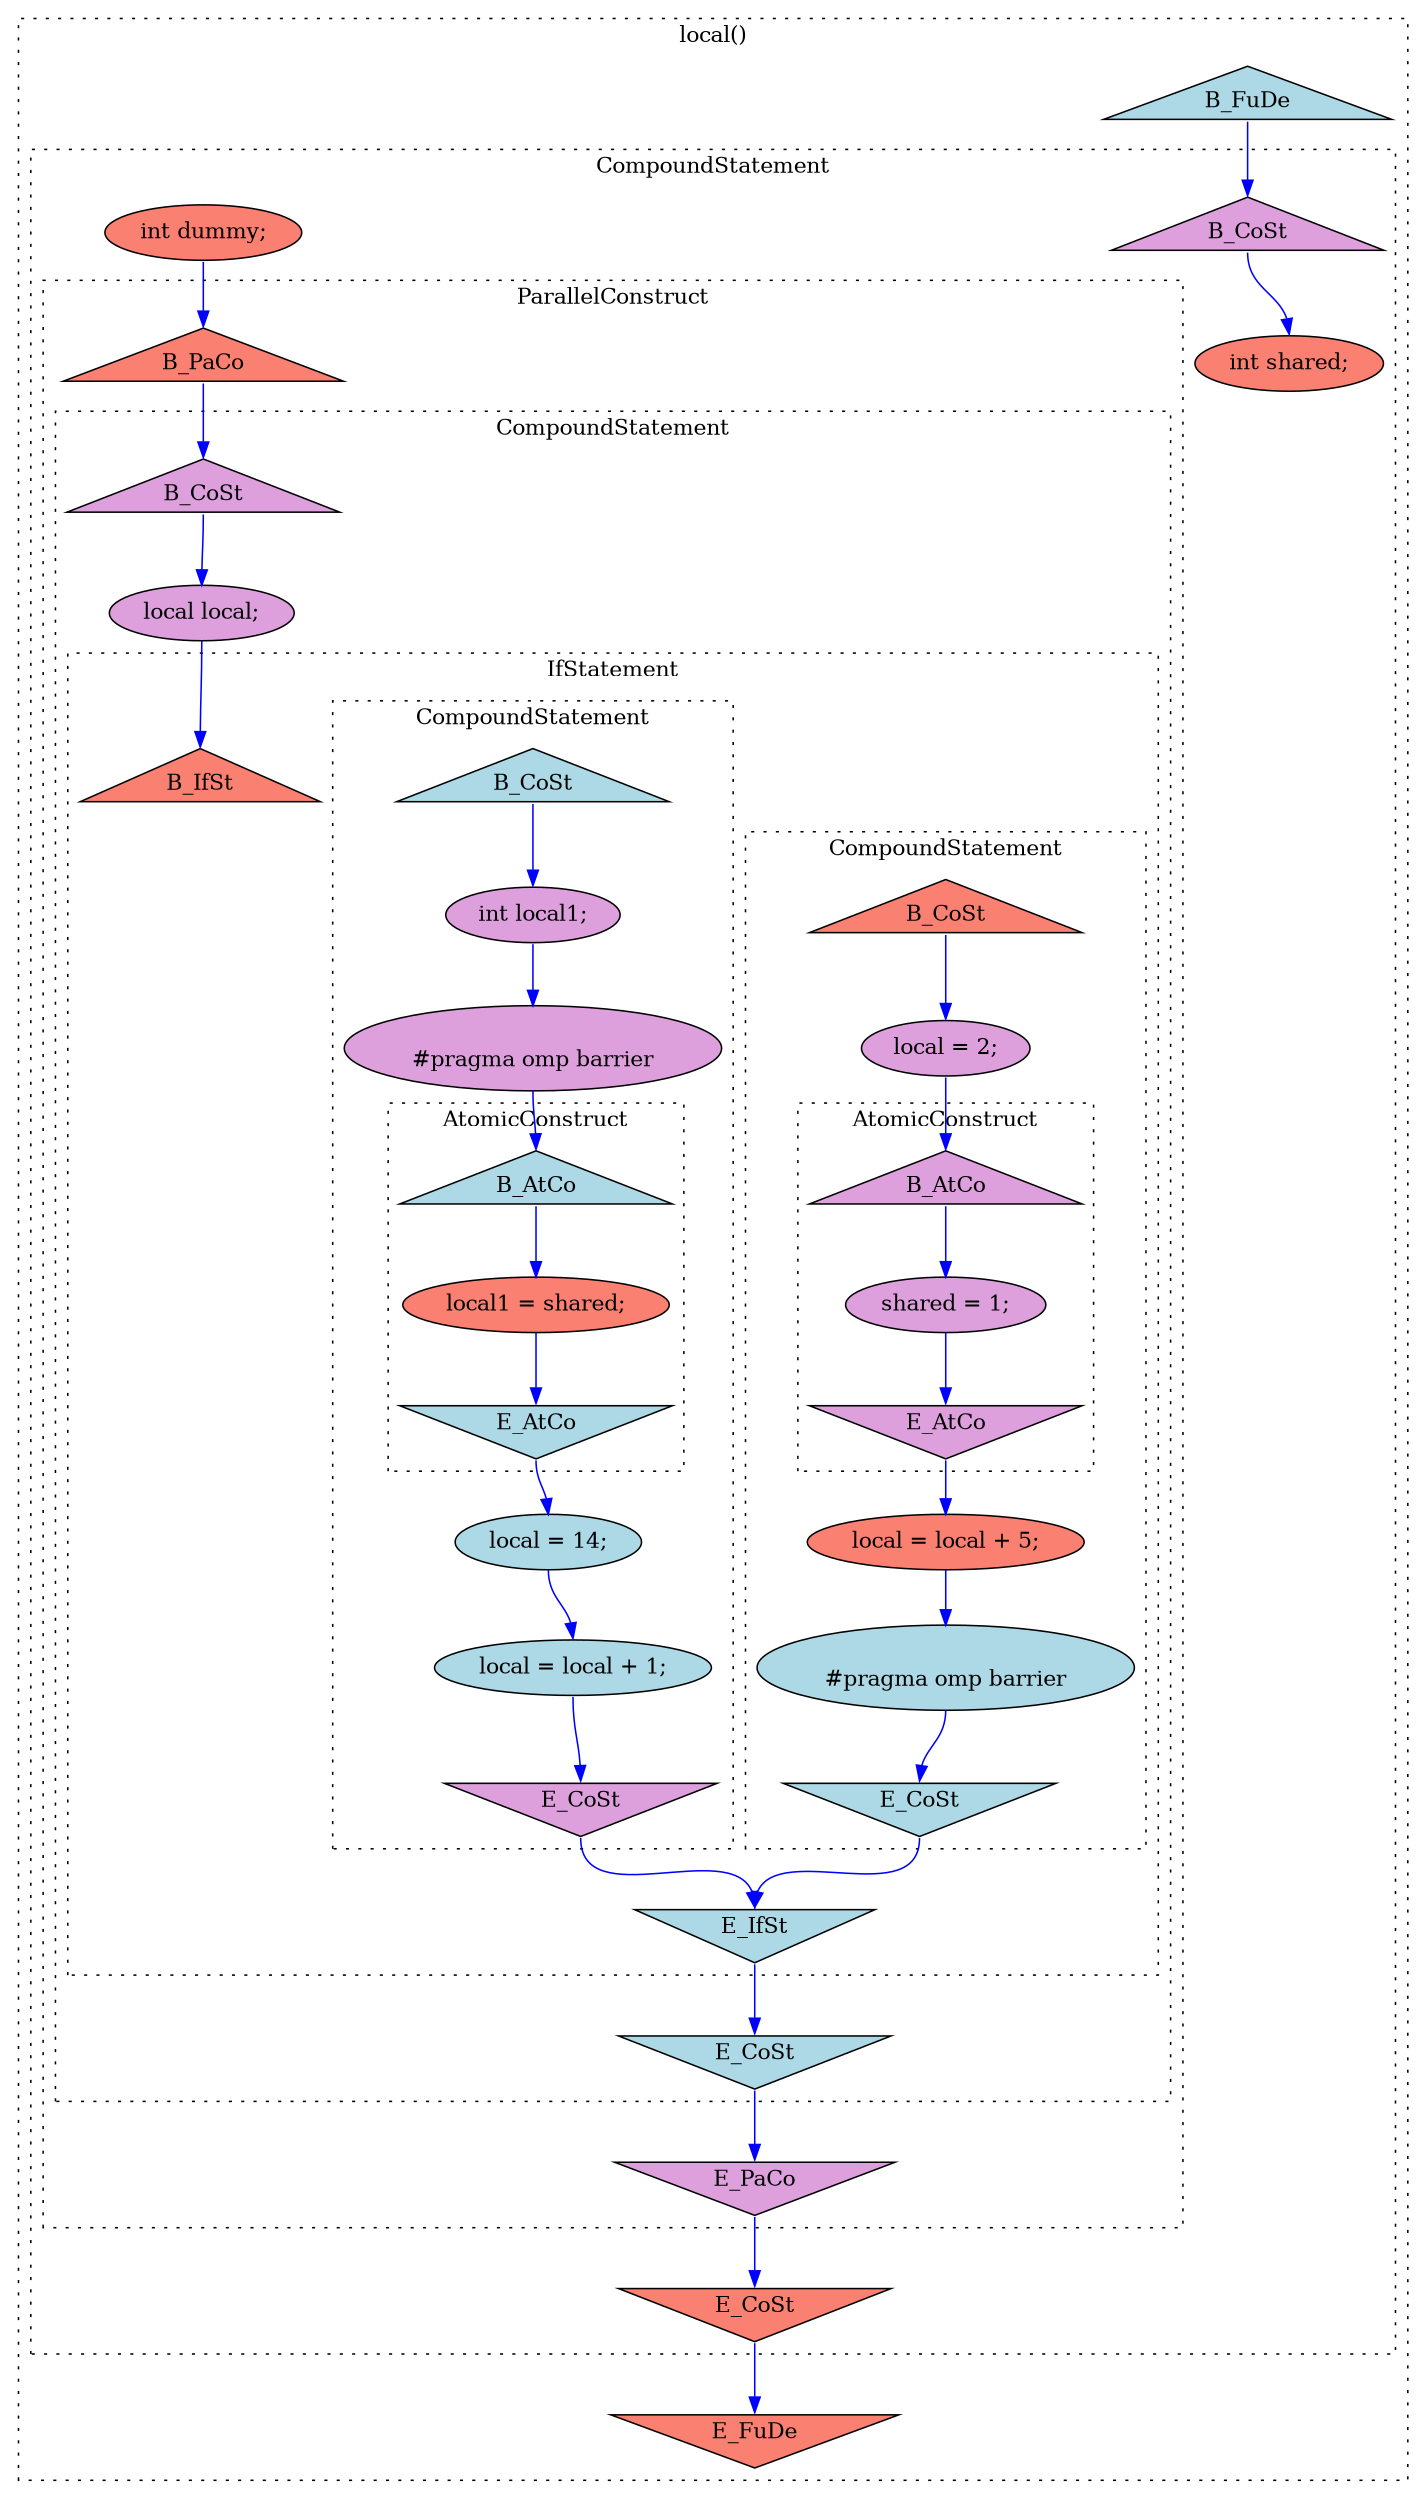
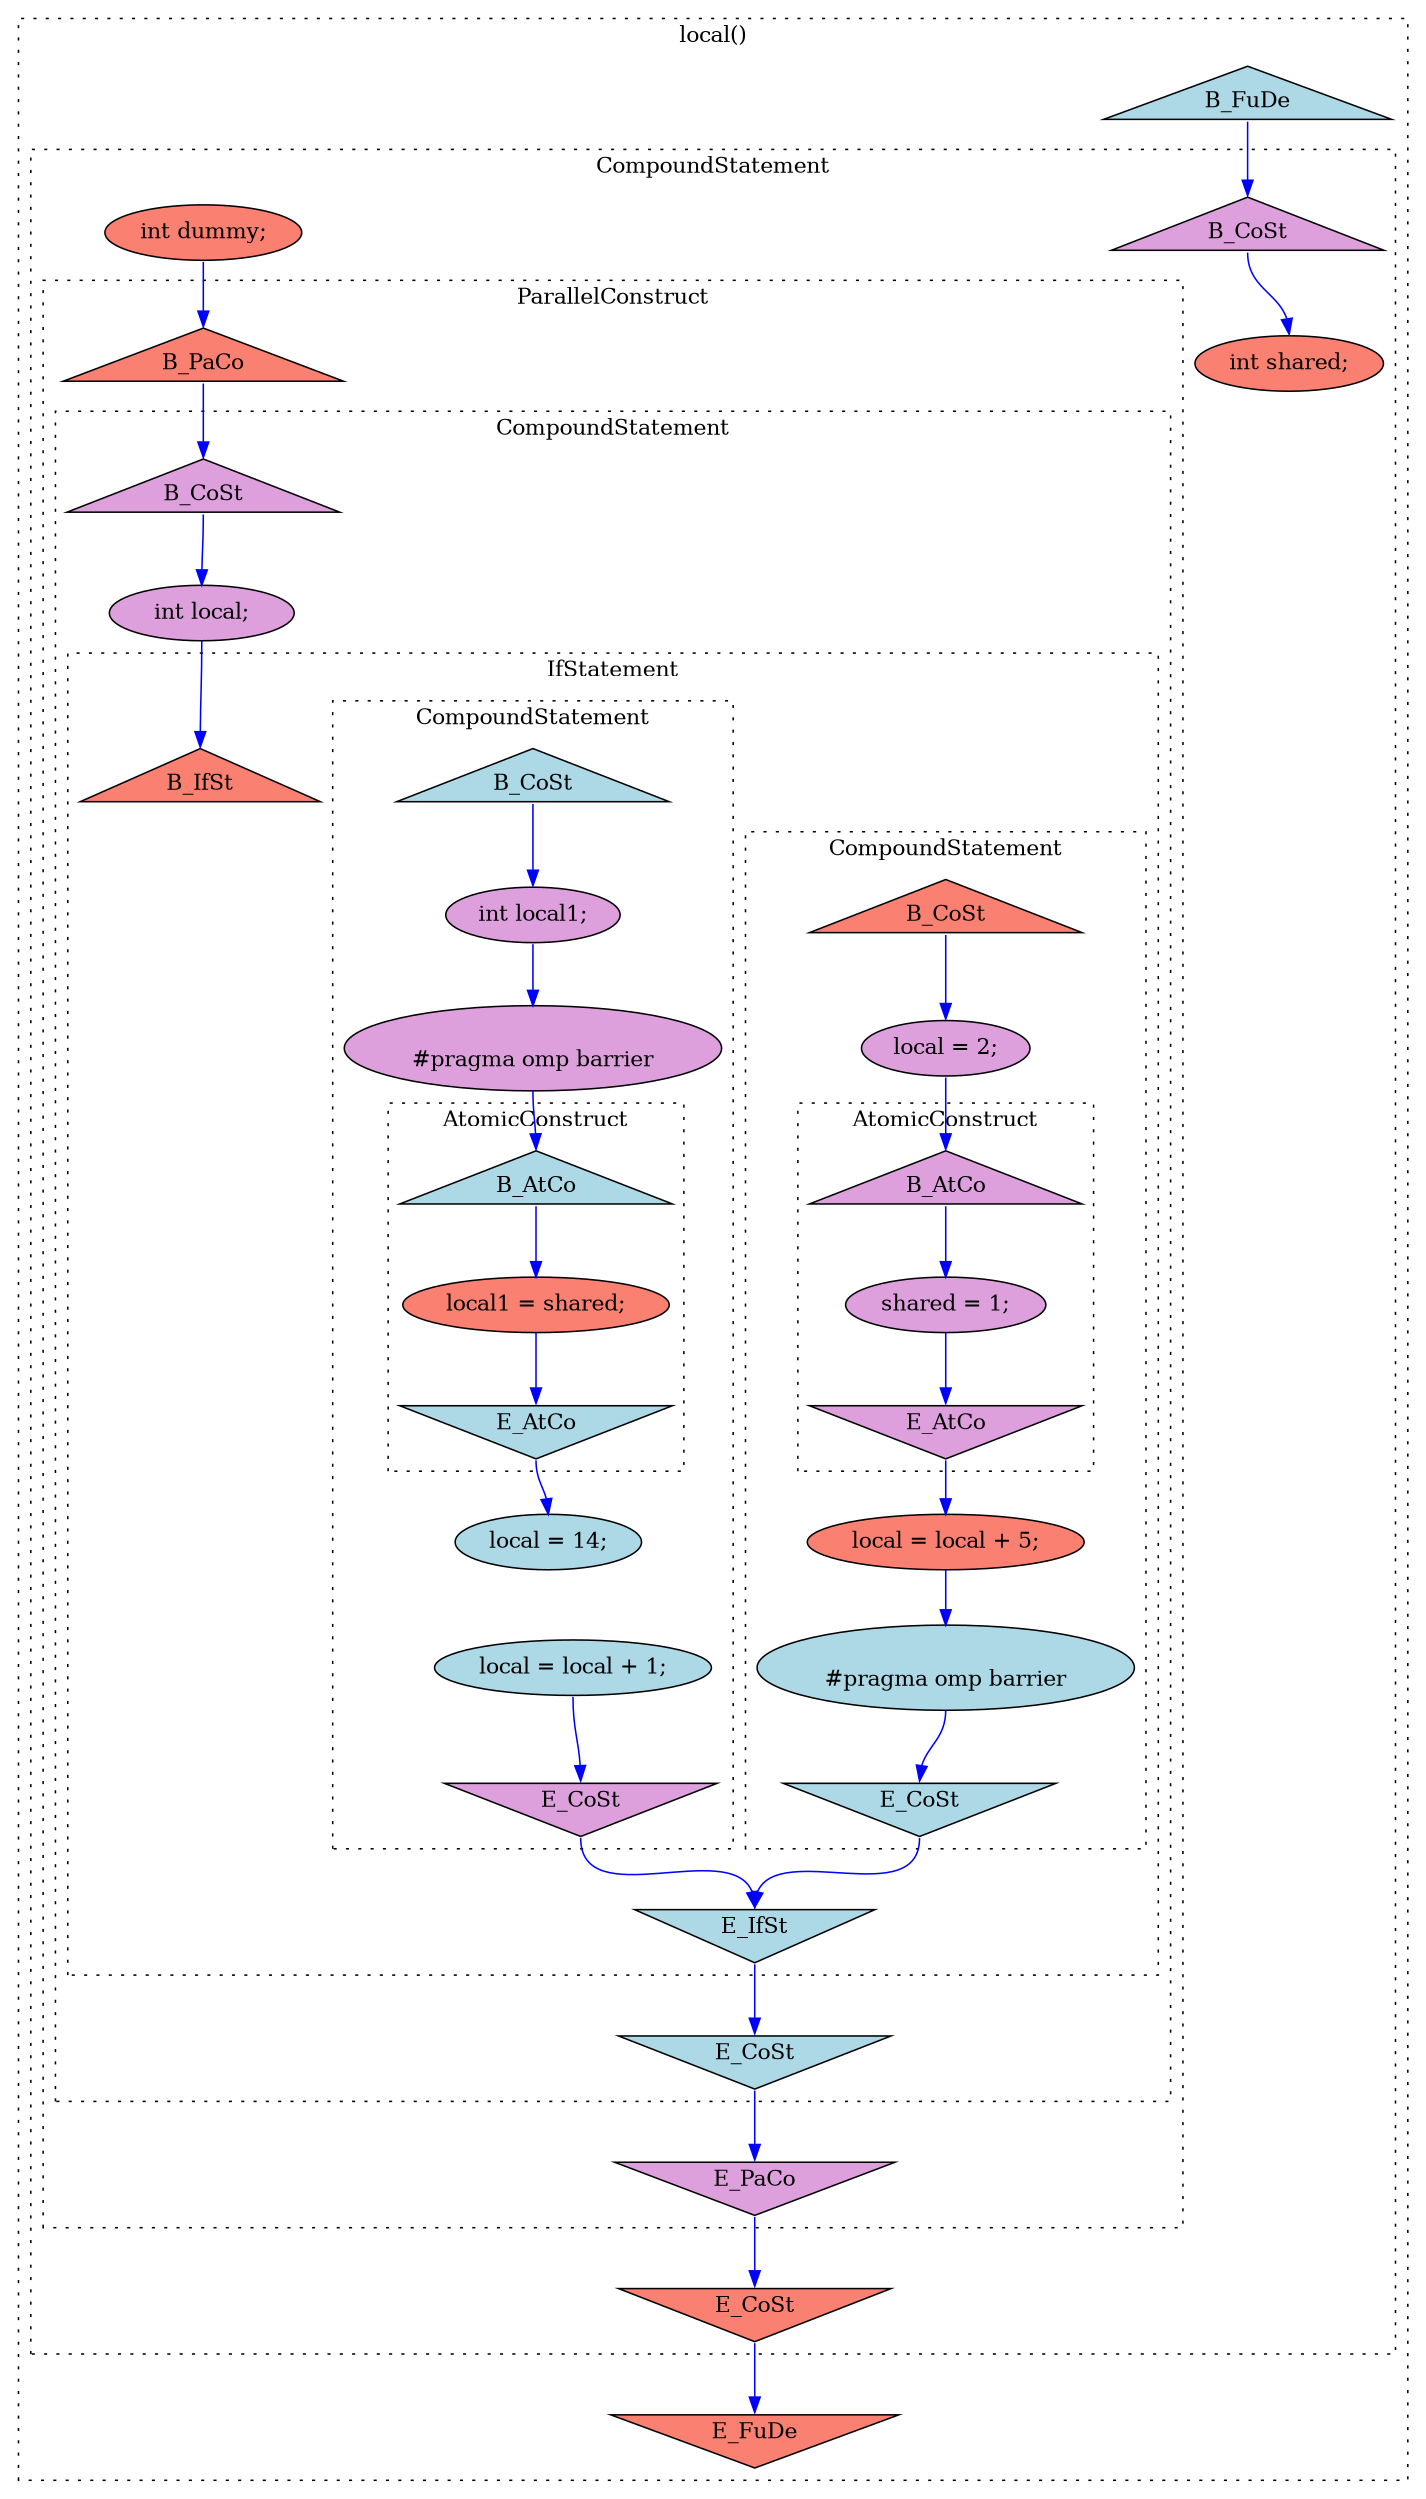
(202, 613) -> (202, 613)
(556, 1597) -> none
